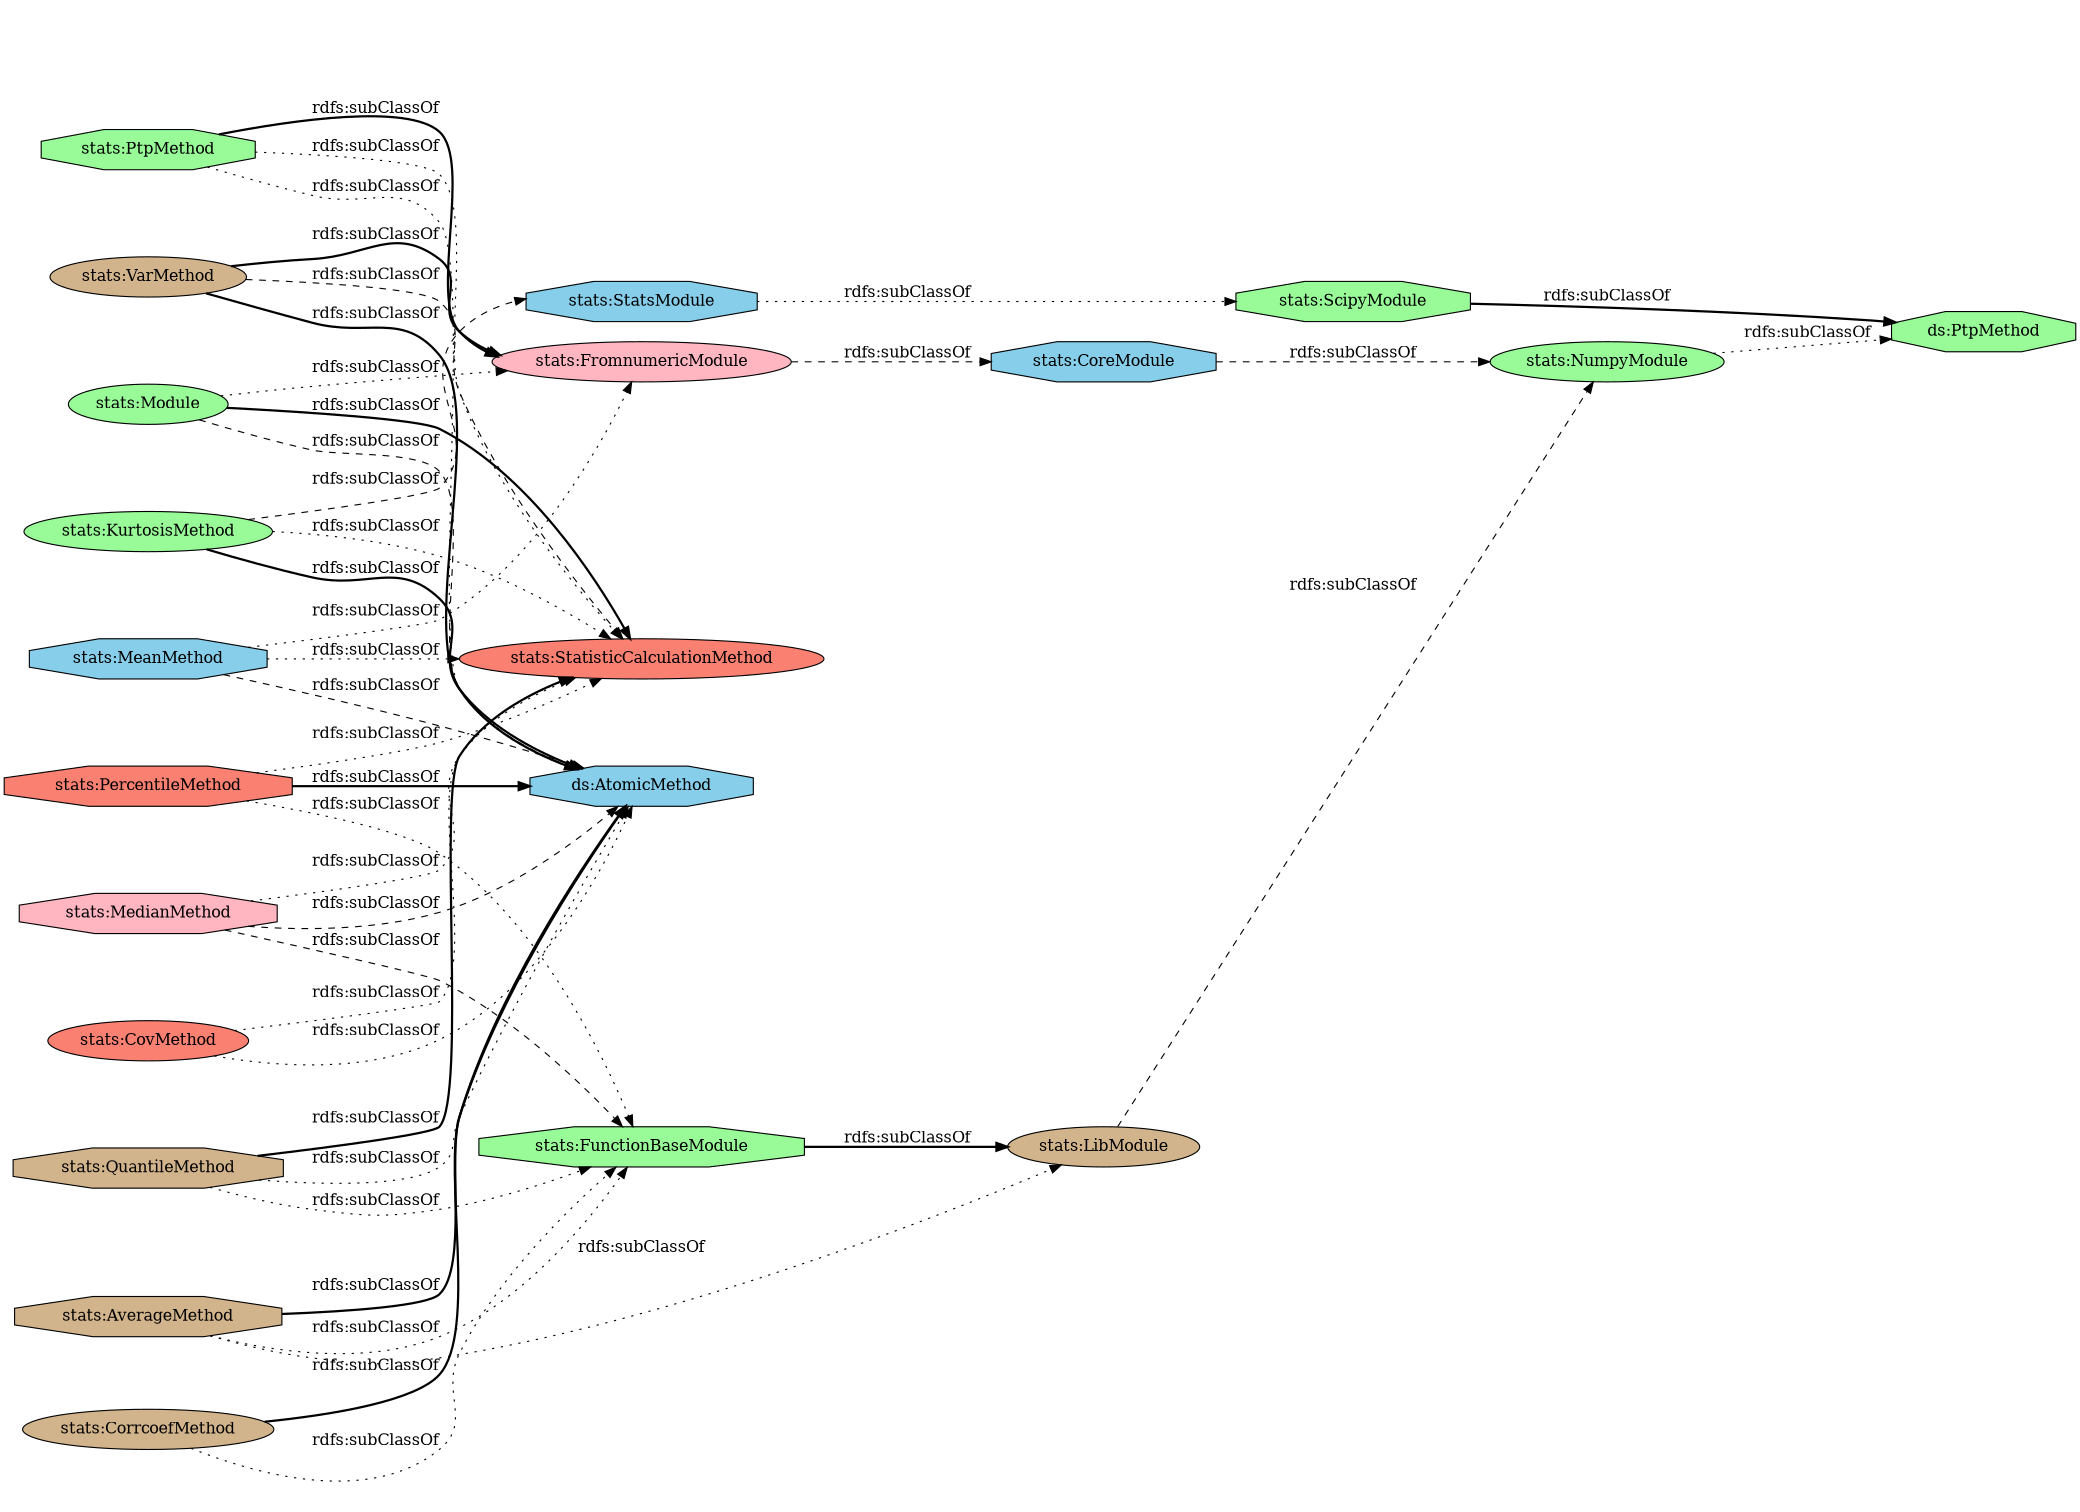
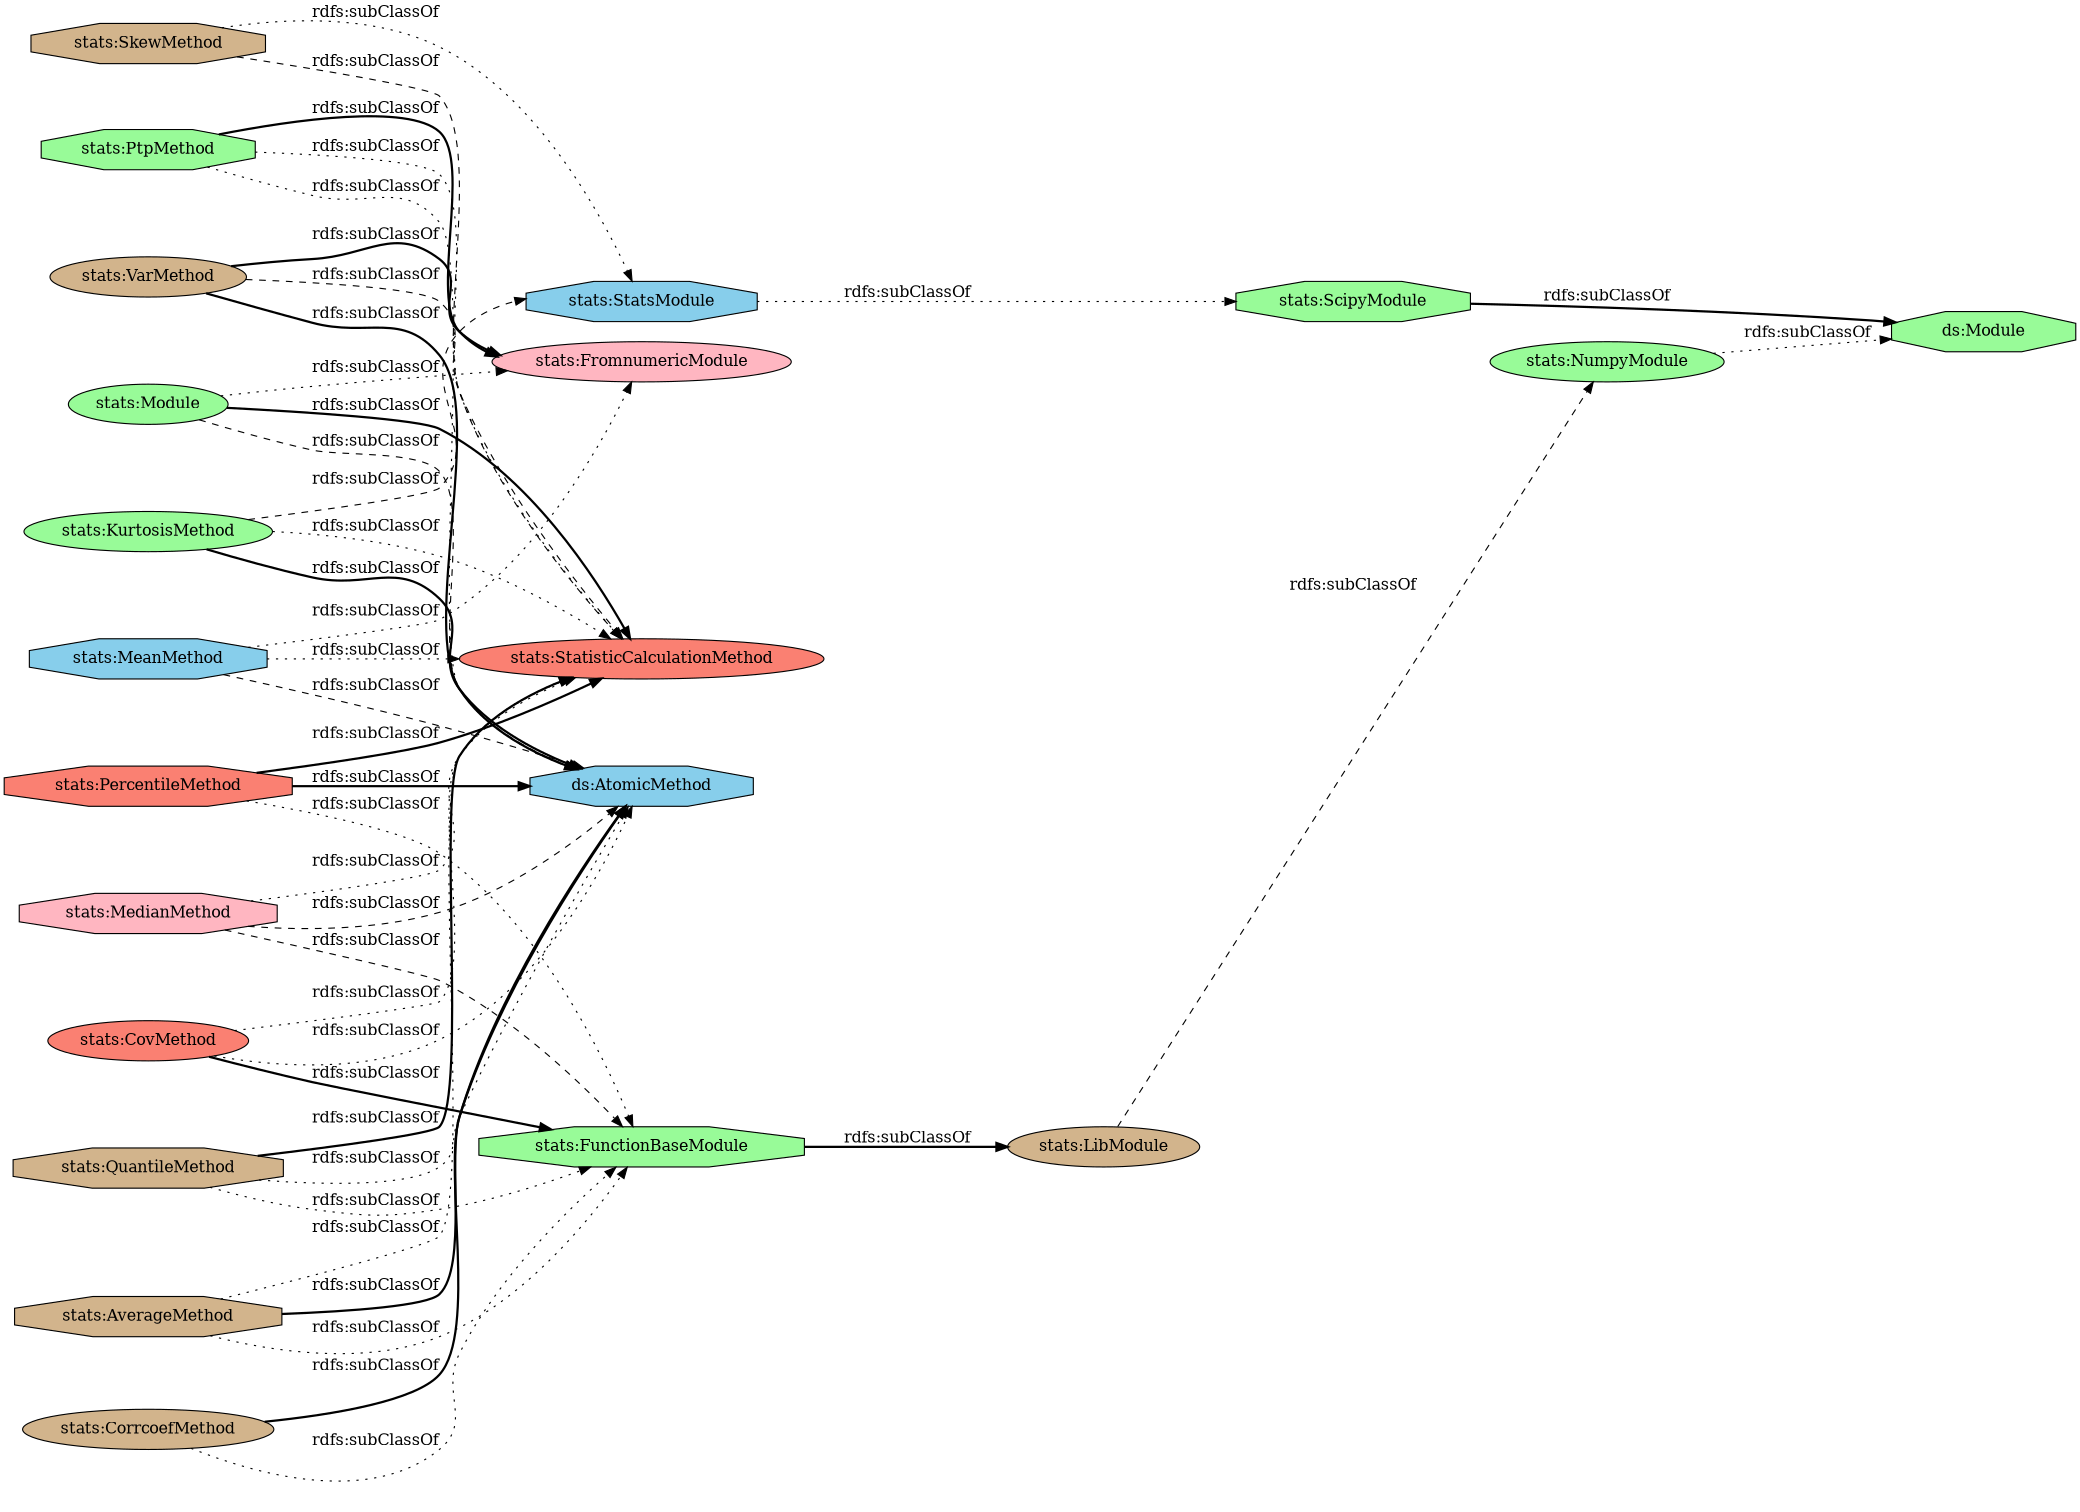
none -> (148, 44)
(1984, 332) -> (1984, 332)
(1104, 362) -> none
(429, 745) -> (429, 745)
none -> (374, 1095)
(639, 1314) -> (440, 1234)
